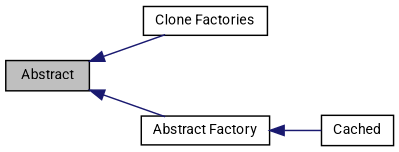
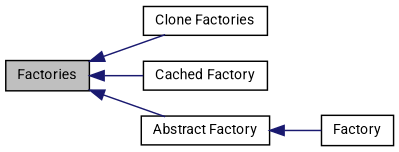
(48, 76) -> (48, 76)
none -> (205, 76)
(358, 130) -> (358, 130)
